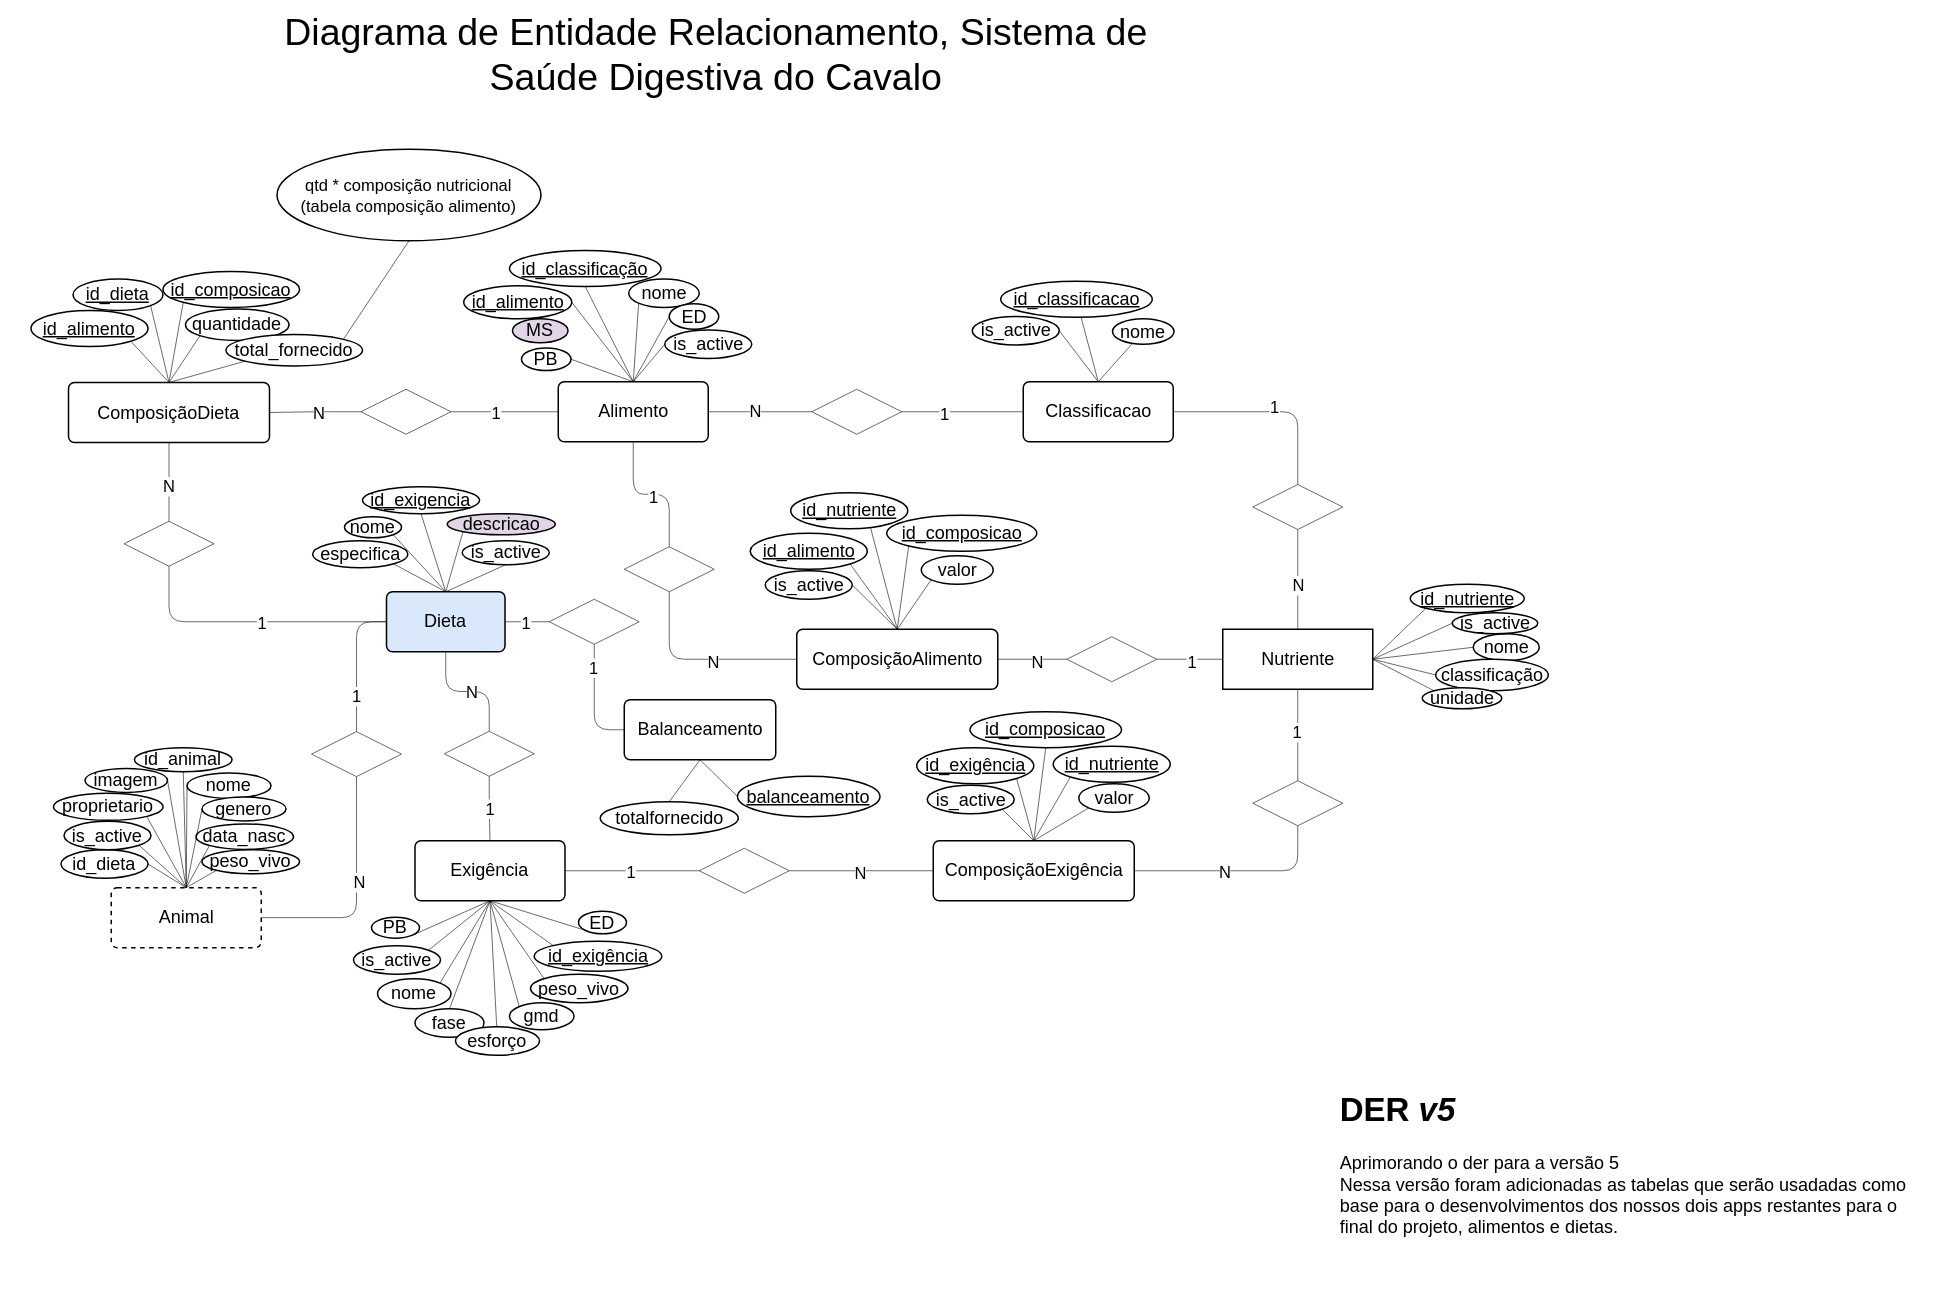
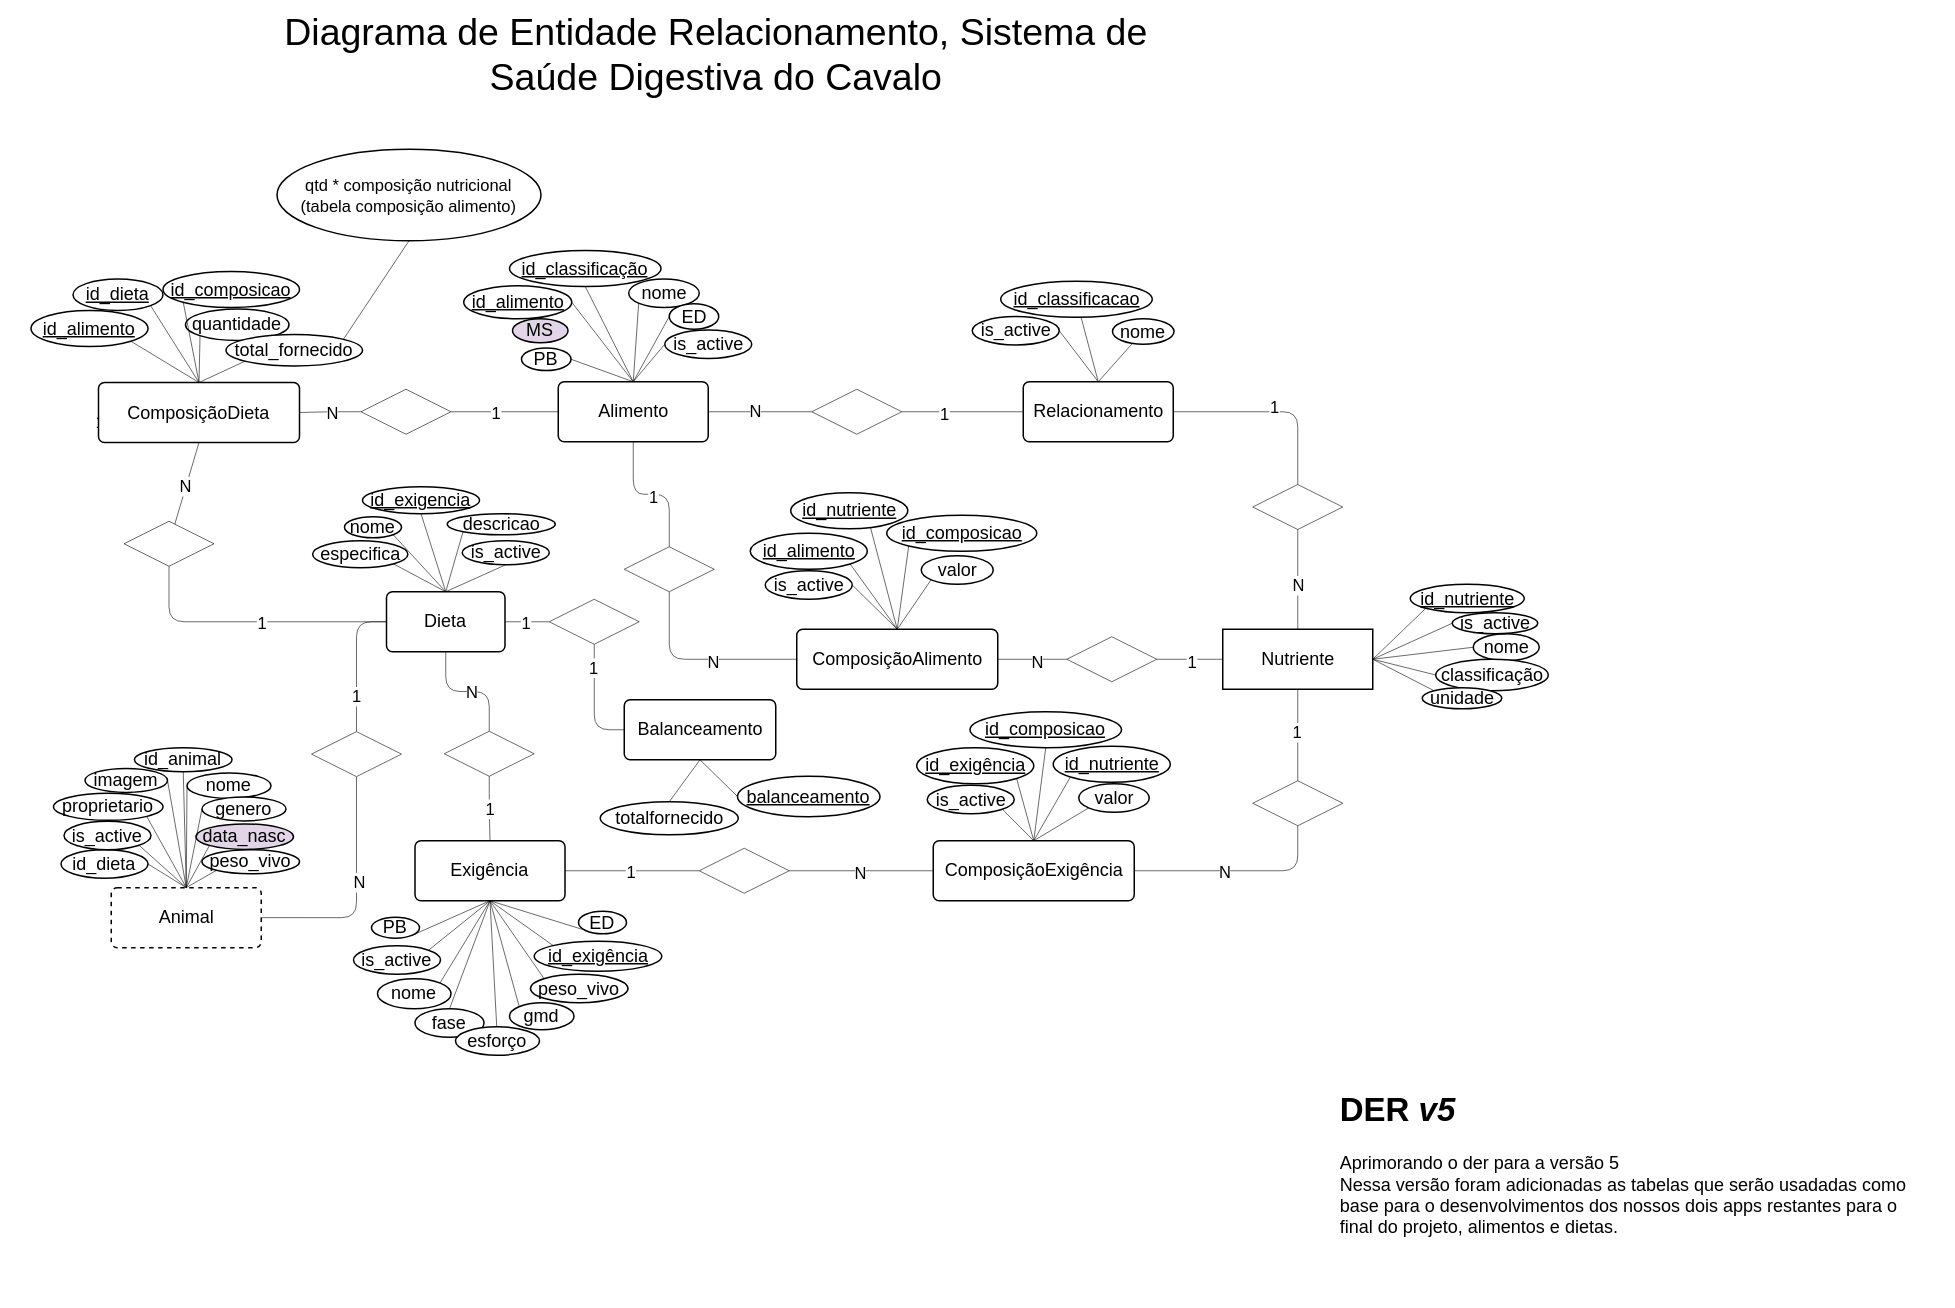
(1099, 412) -> (1099, 412)
(169, 413) -> (199, 413)
(501, 524) -> (501, 524)
(446, 622) -> (446, 622)
(245, 837) -> (245, 837)
